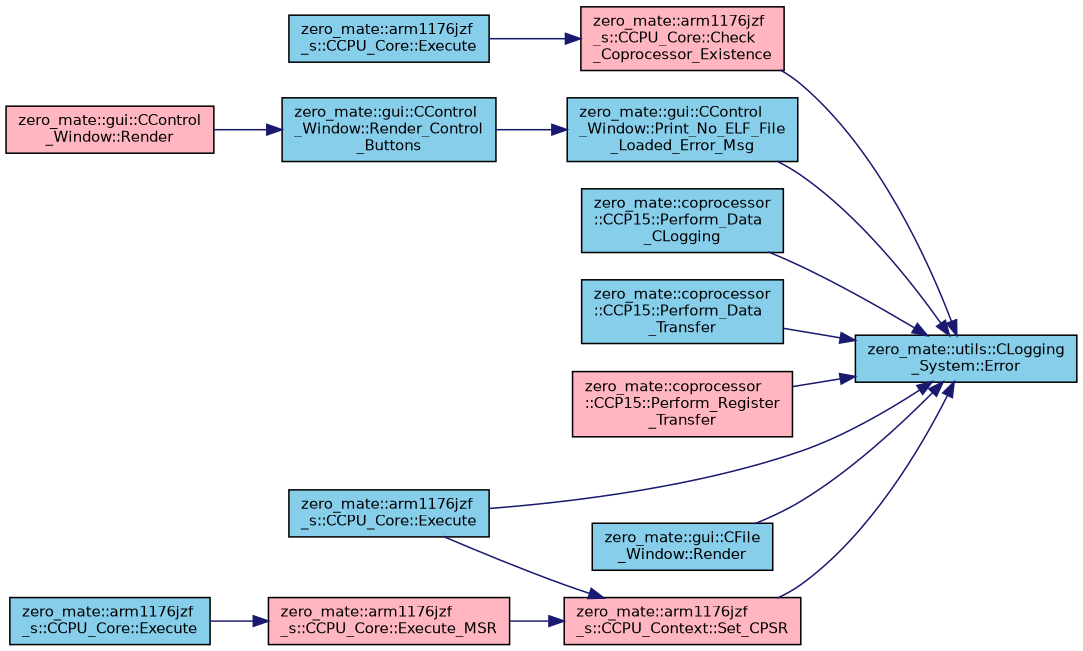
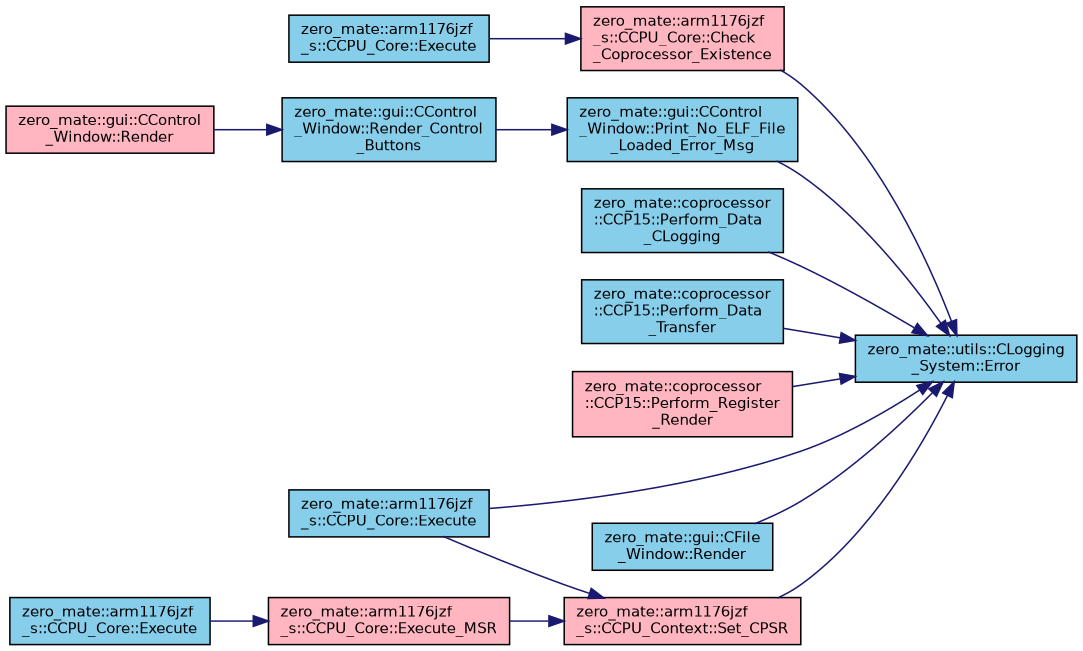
(682, 404) -> (682, 404)
